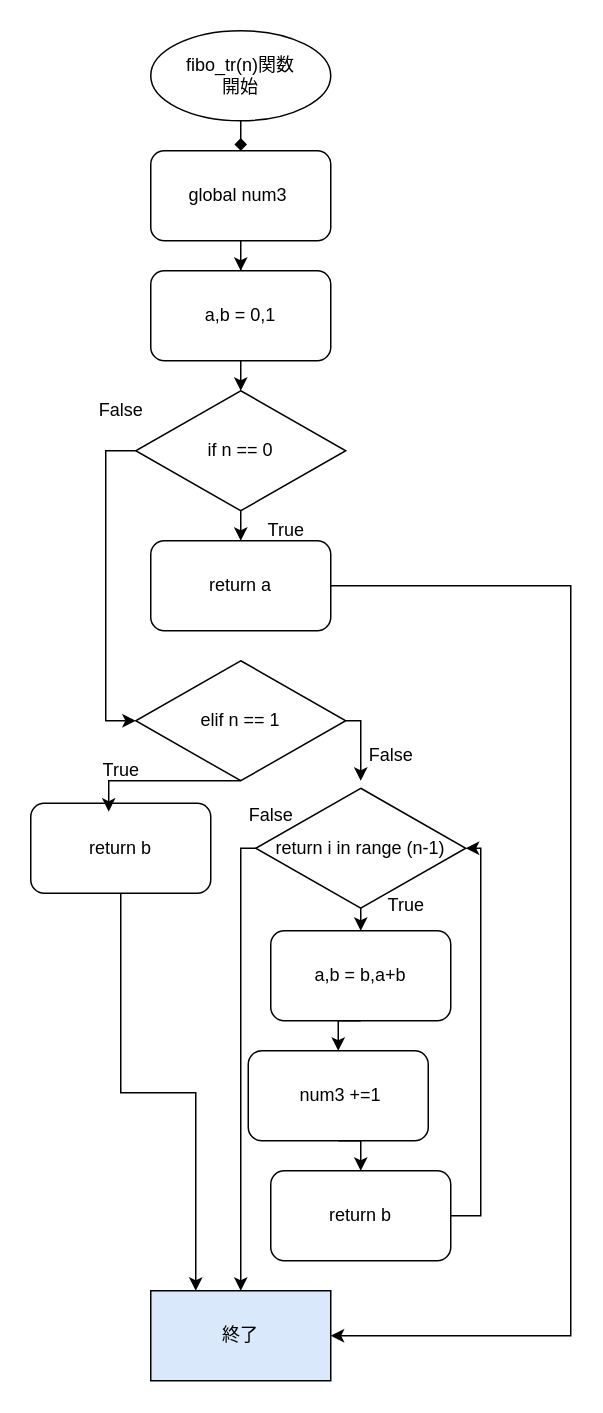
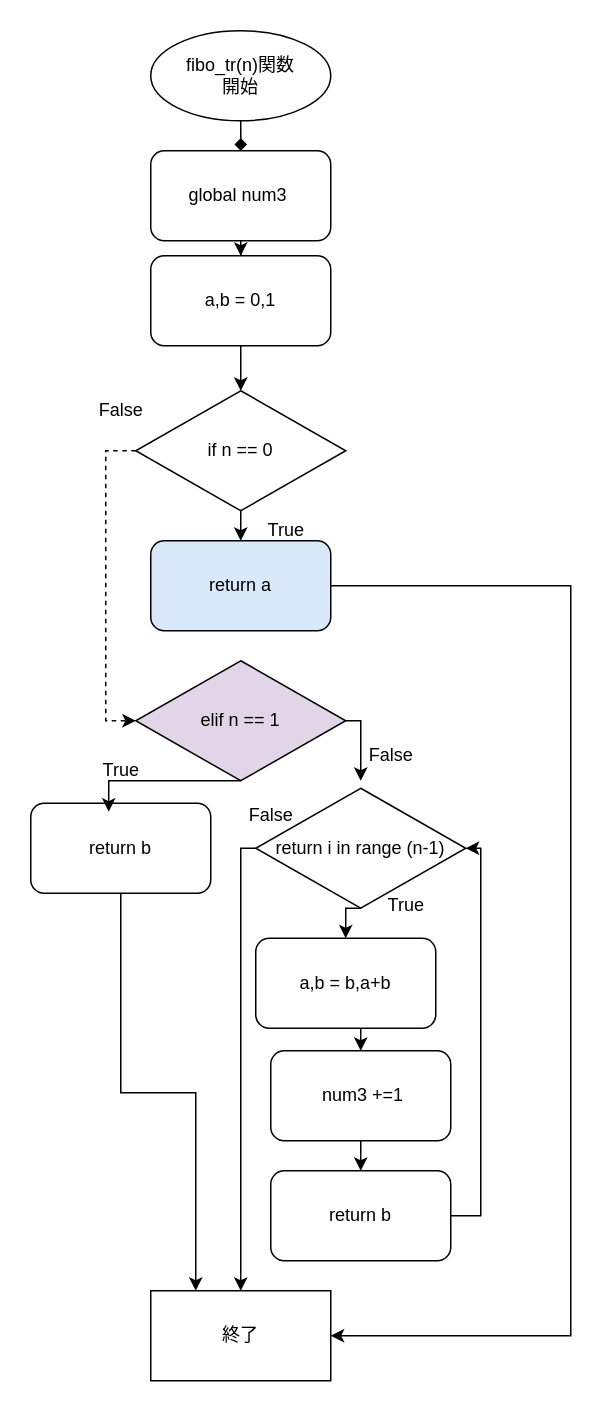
(241, 316) -> (241, 301)
(106, 581) -> (106, 581)
(241, 586) -> (241, 586)
(241, 721) -> (241, 721)
(361, 976) -> (346, 983)
(338, 1096) -> (361, 1096)
(241, 1336) -> (241, 1336)
